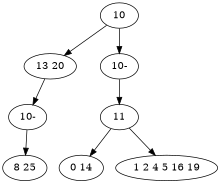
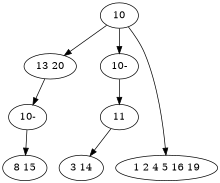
(140, 139) -> (155, 85)
(25, 168) -> (25, 168)
(81, 168) -> (81, 168)
